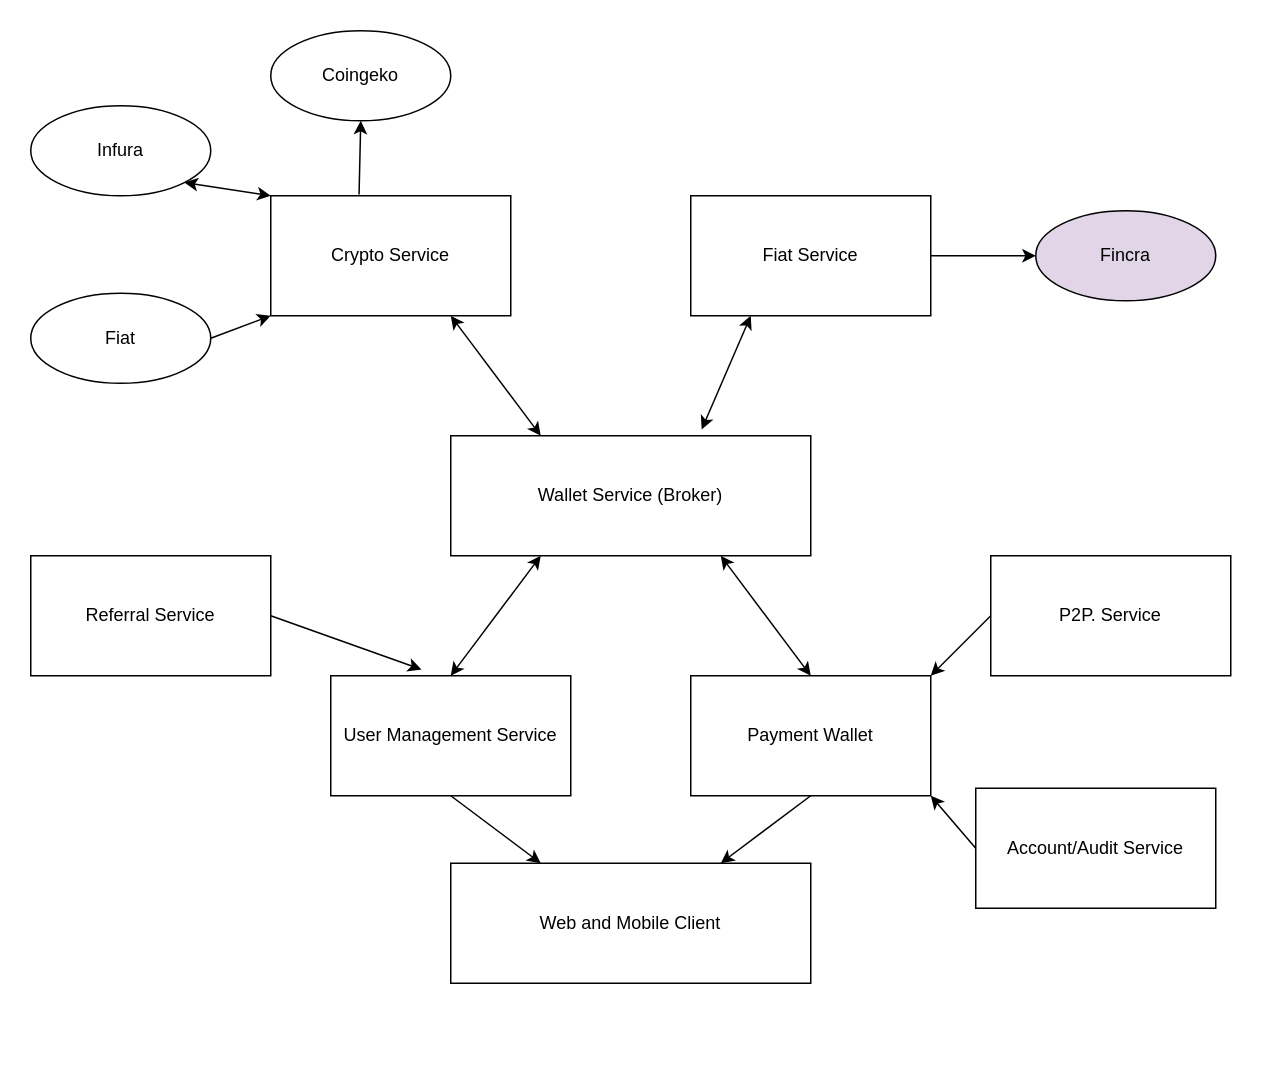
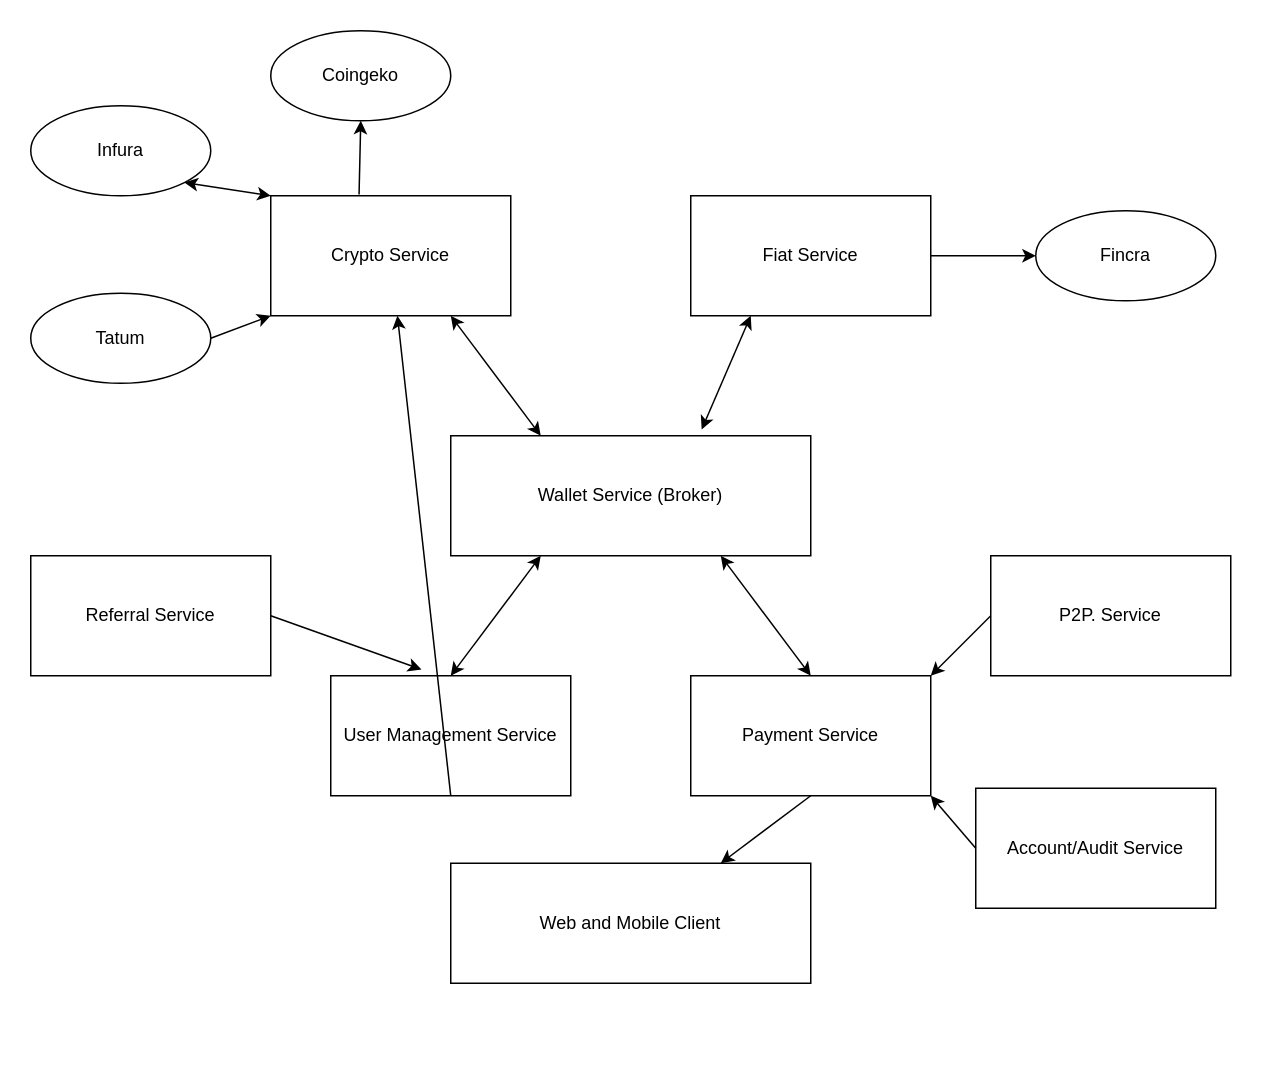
(1126, 256) -> (1126, 256)
(121, 338) -> (121, 338)
(811, 736) -> (811, 736)
(492, 827) -> (425, 561)
